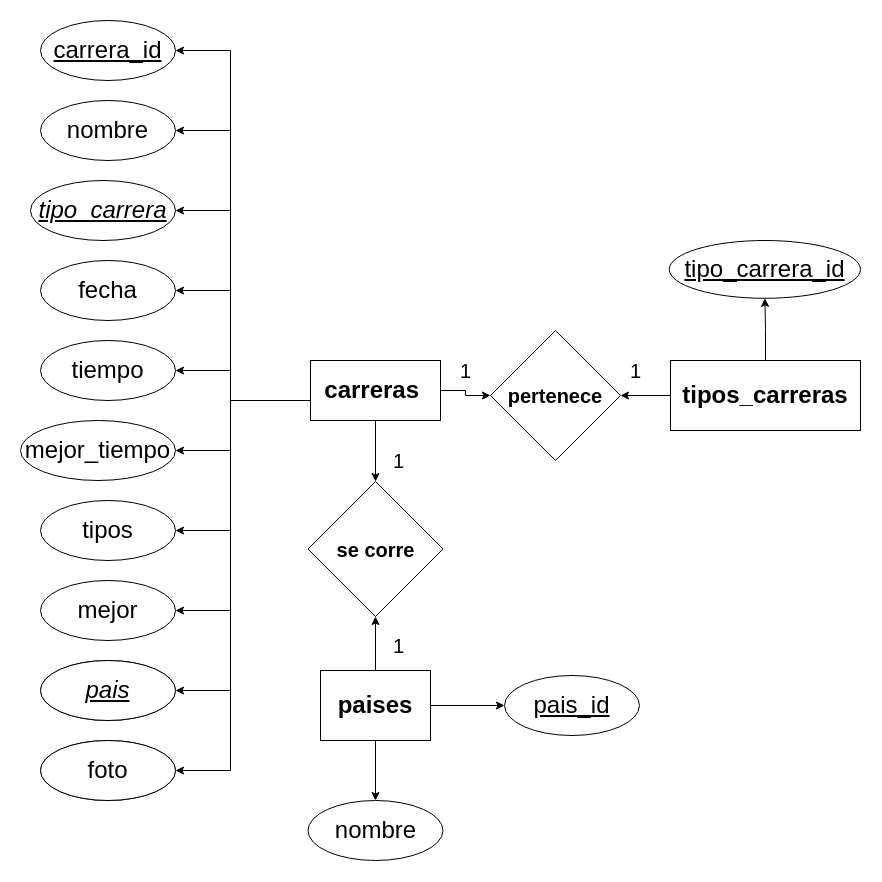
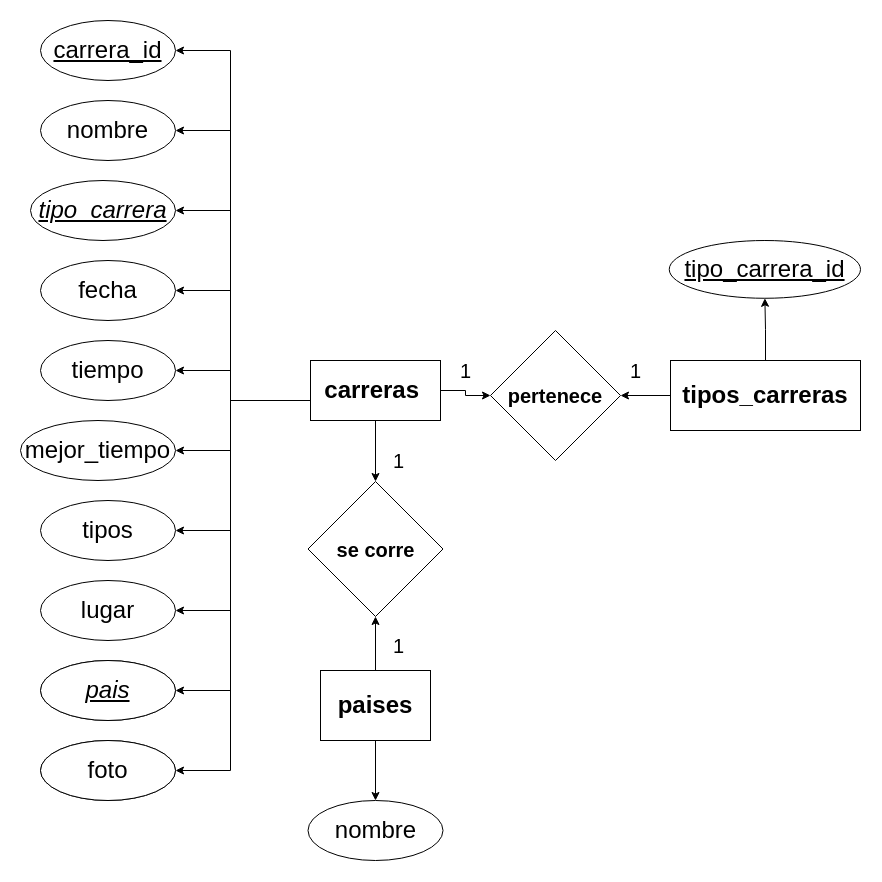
(108, 611) -> (108, 611)
(464, 706) -> none
(572, 706) -> none
